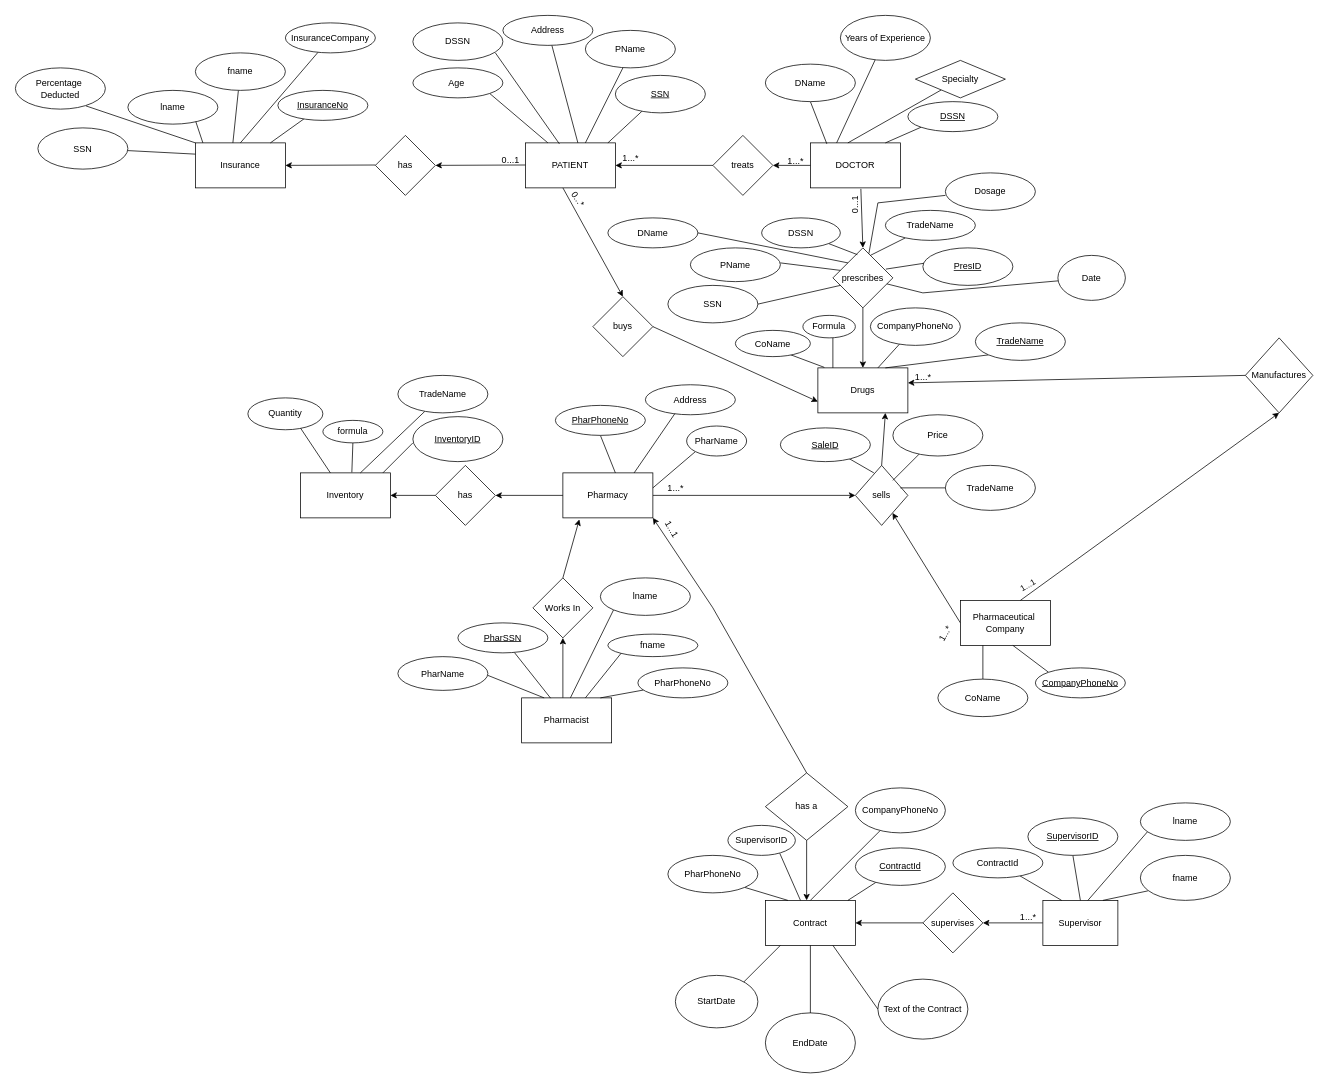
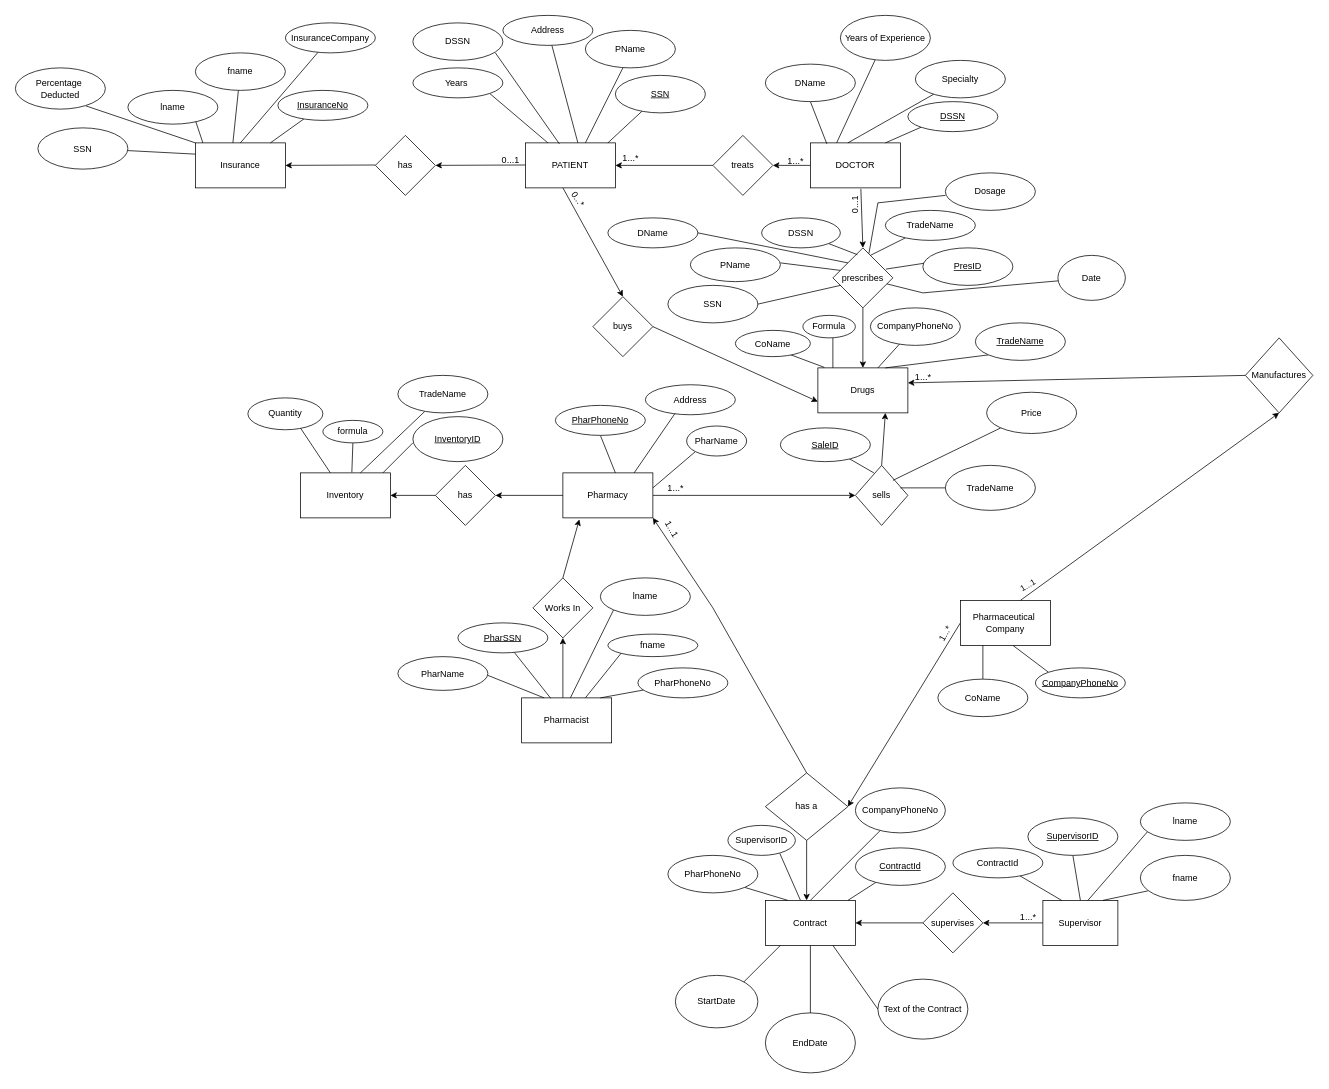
(960, 79) -> (960, 79)
(458, 83) -> (458, 83)
(938, 435) -> (1032, 413)
(928, 570) -> (905, 713)
